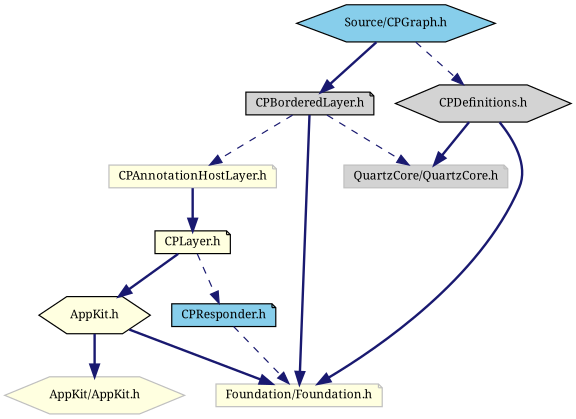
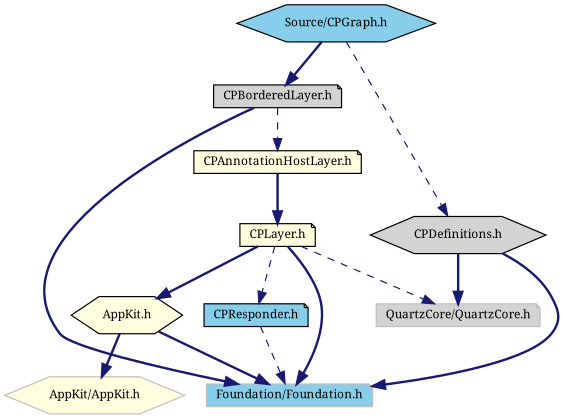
(363, 137) -> (362, 273)
(193, 176) -> (278, 162)
none -> (322, 307)
(299, 395) -> (290, 395)
